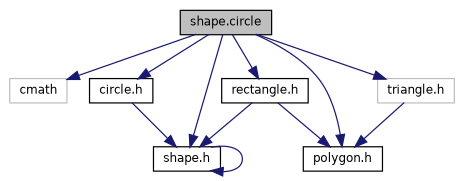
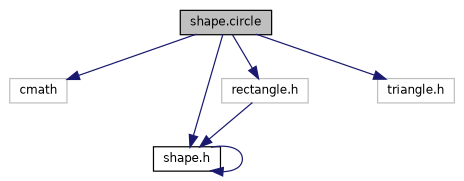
(121, 91) -> none
(265, 91) -> (265, 91)
(343, 159) -> none
